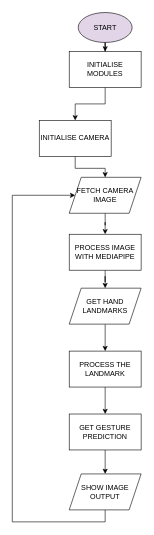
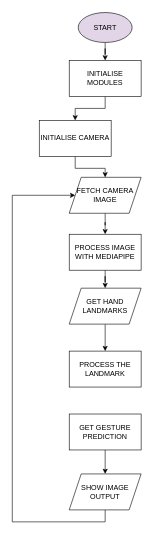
(105, 69) -> (105, 78)
(105, 408) -> none
